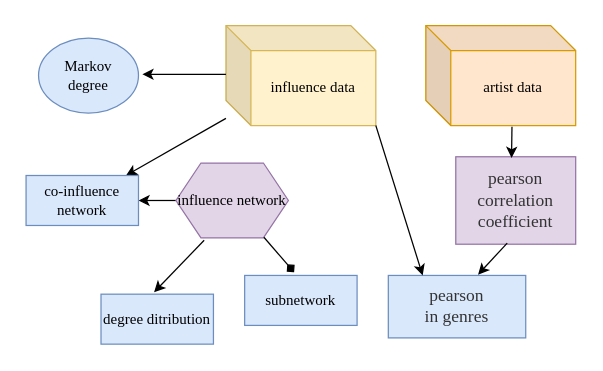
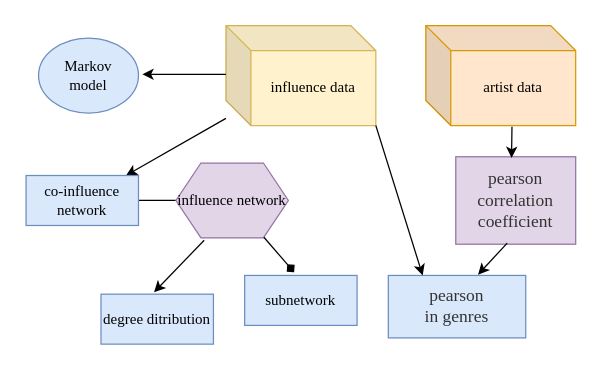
(88, 76) -> (88, 76)
(148, 201) -> (144, 201)
